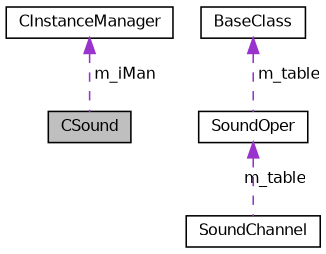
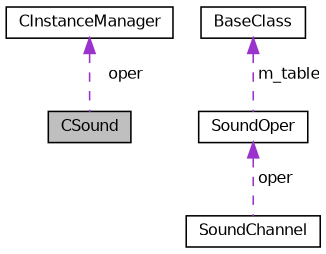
(123, 75) -> (123, 75)
(273, 179) -> (273, 179)
